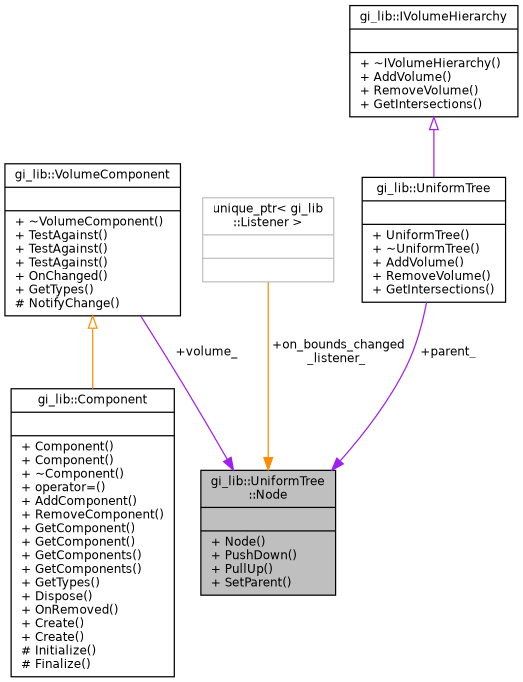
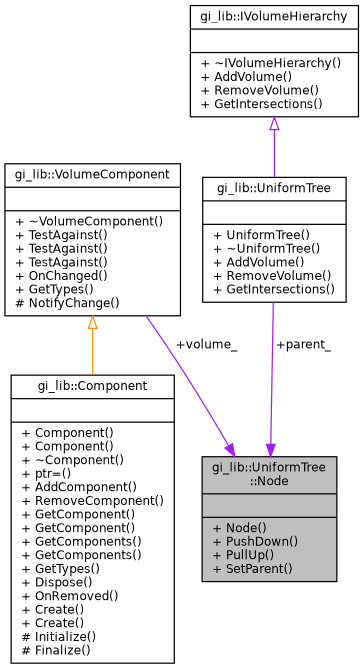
(268, 240) -> none
(64, 488) -> (46, 474)
